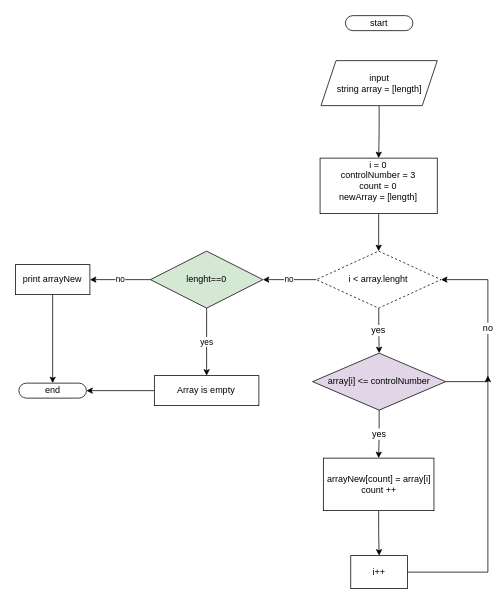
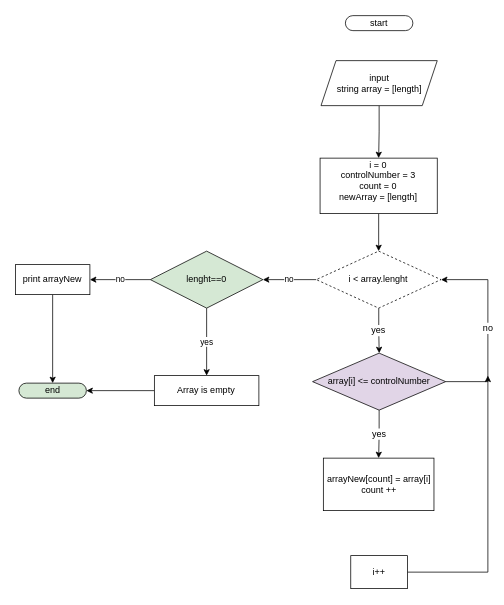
(53, 390) -> (53, 390)
(379, 530) -> none
